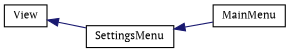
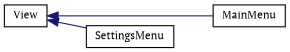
(199, 25) -> (136, 16)
